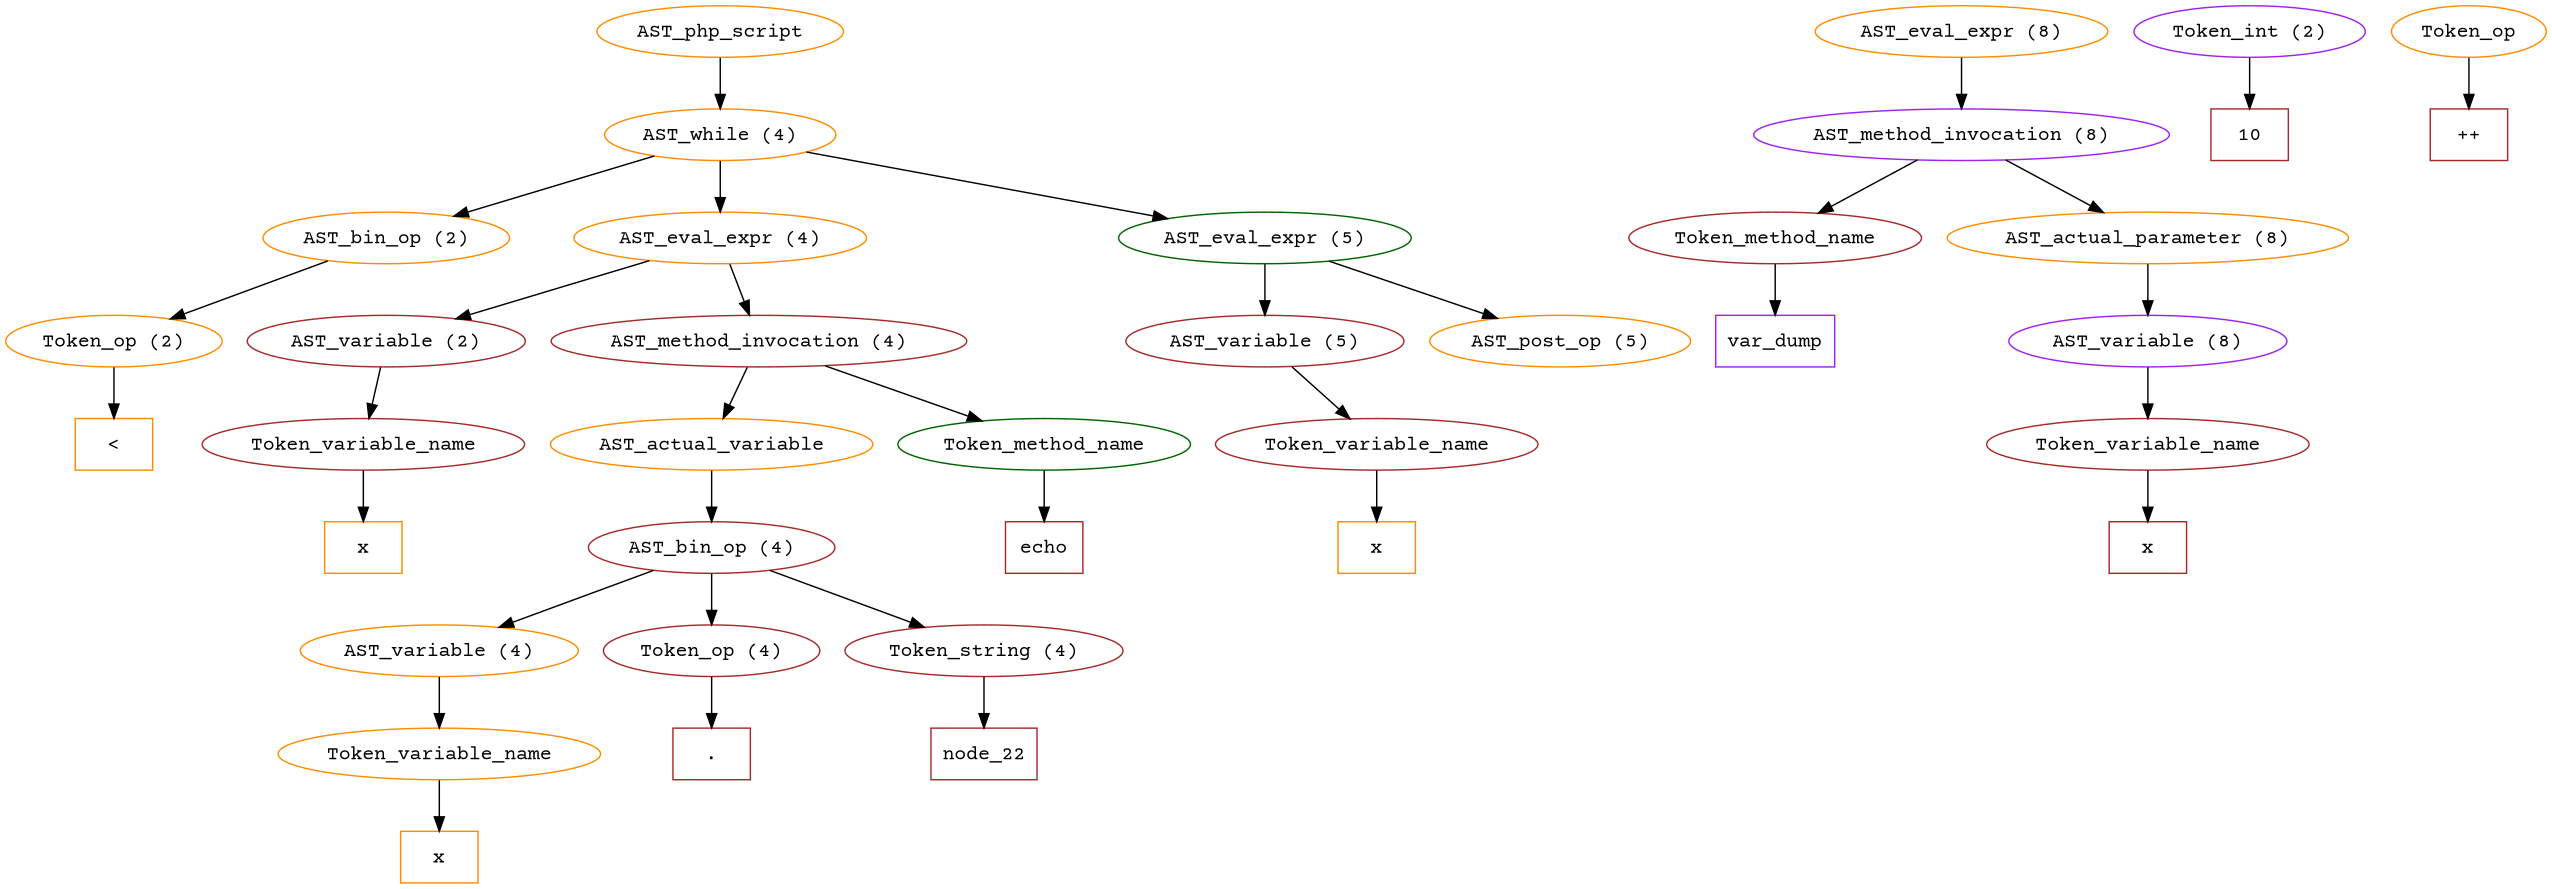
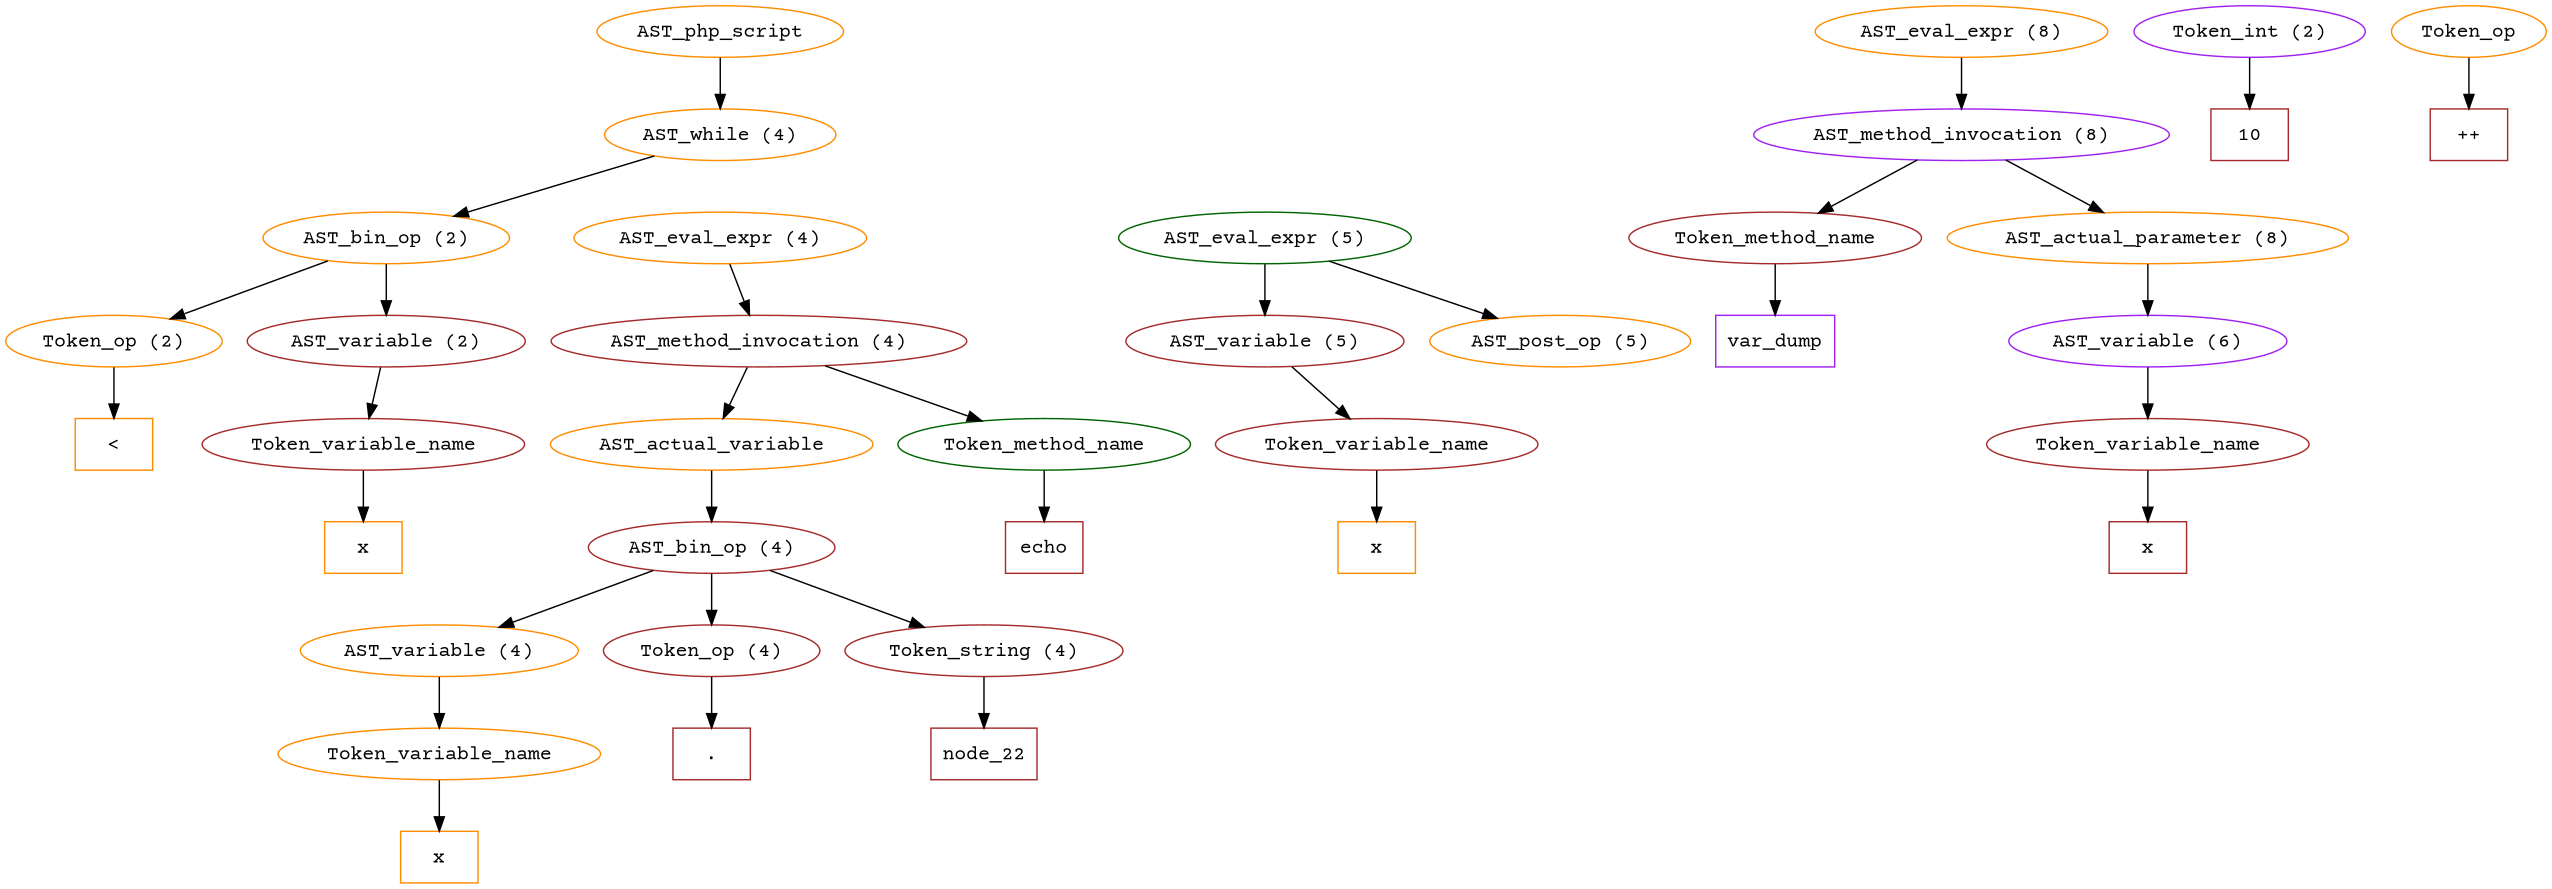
(720, 179) -> none
(980, 184) -> none
(560, 288) -> (386, 283)
(2148, 341) -> (2148, 341)
